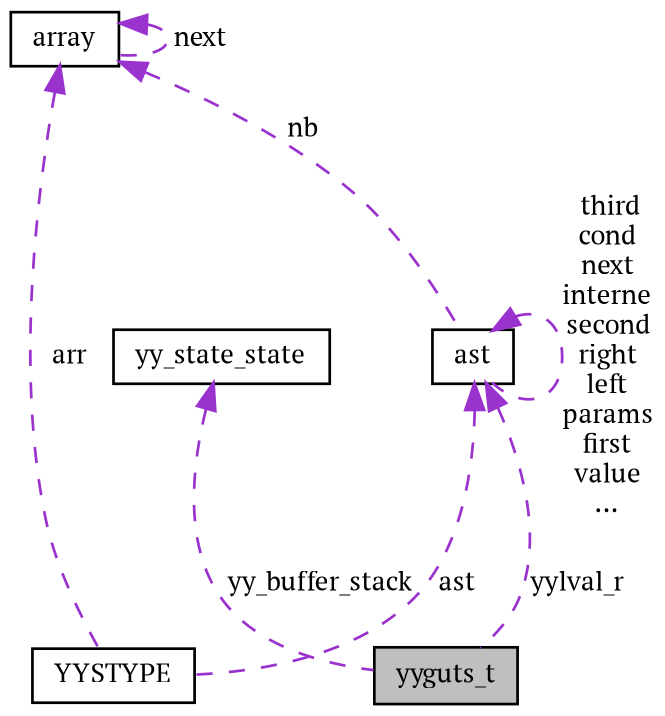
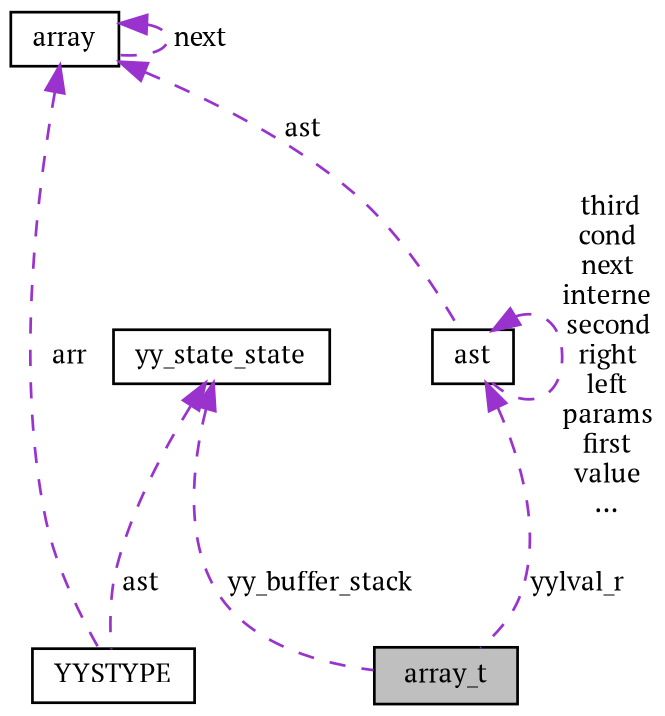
(300, 130) -> (300, 130)
(401, 609) -> (131, 522)
(446, 676) -> (446, 676)
